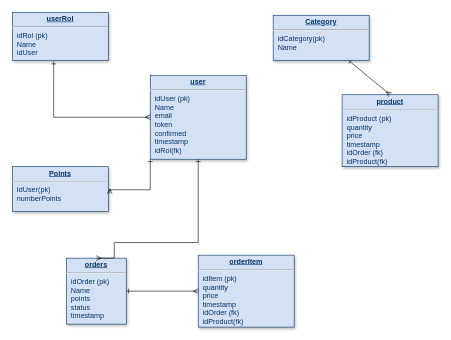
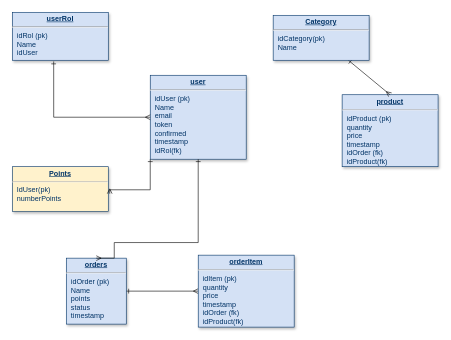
(60, 189) -> (60, 189)
